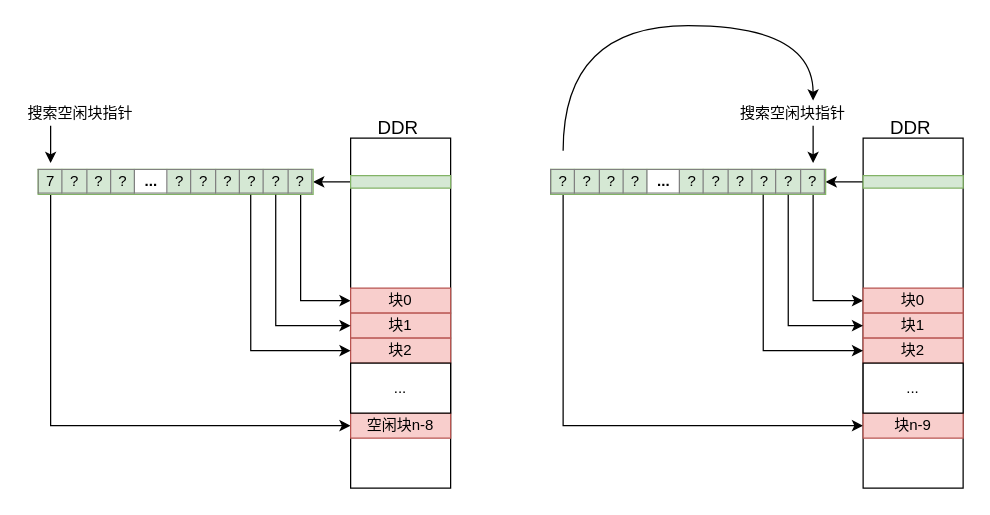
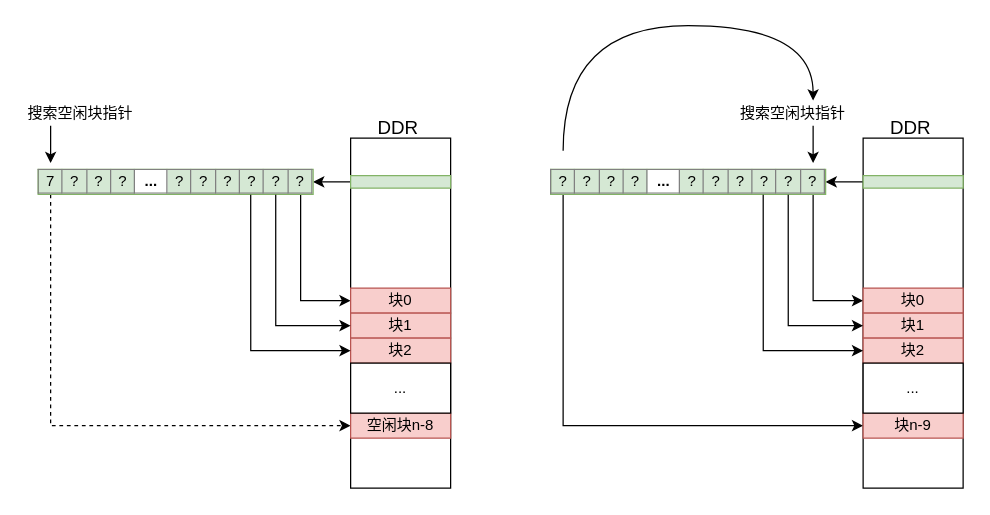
(82, 426) -> (82, 426)
